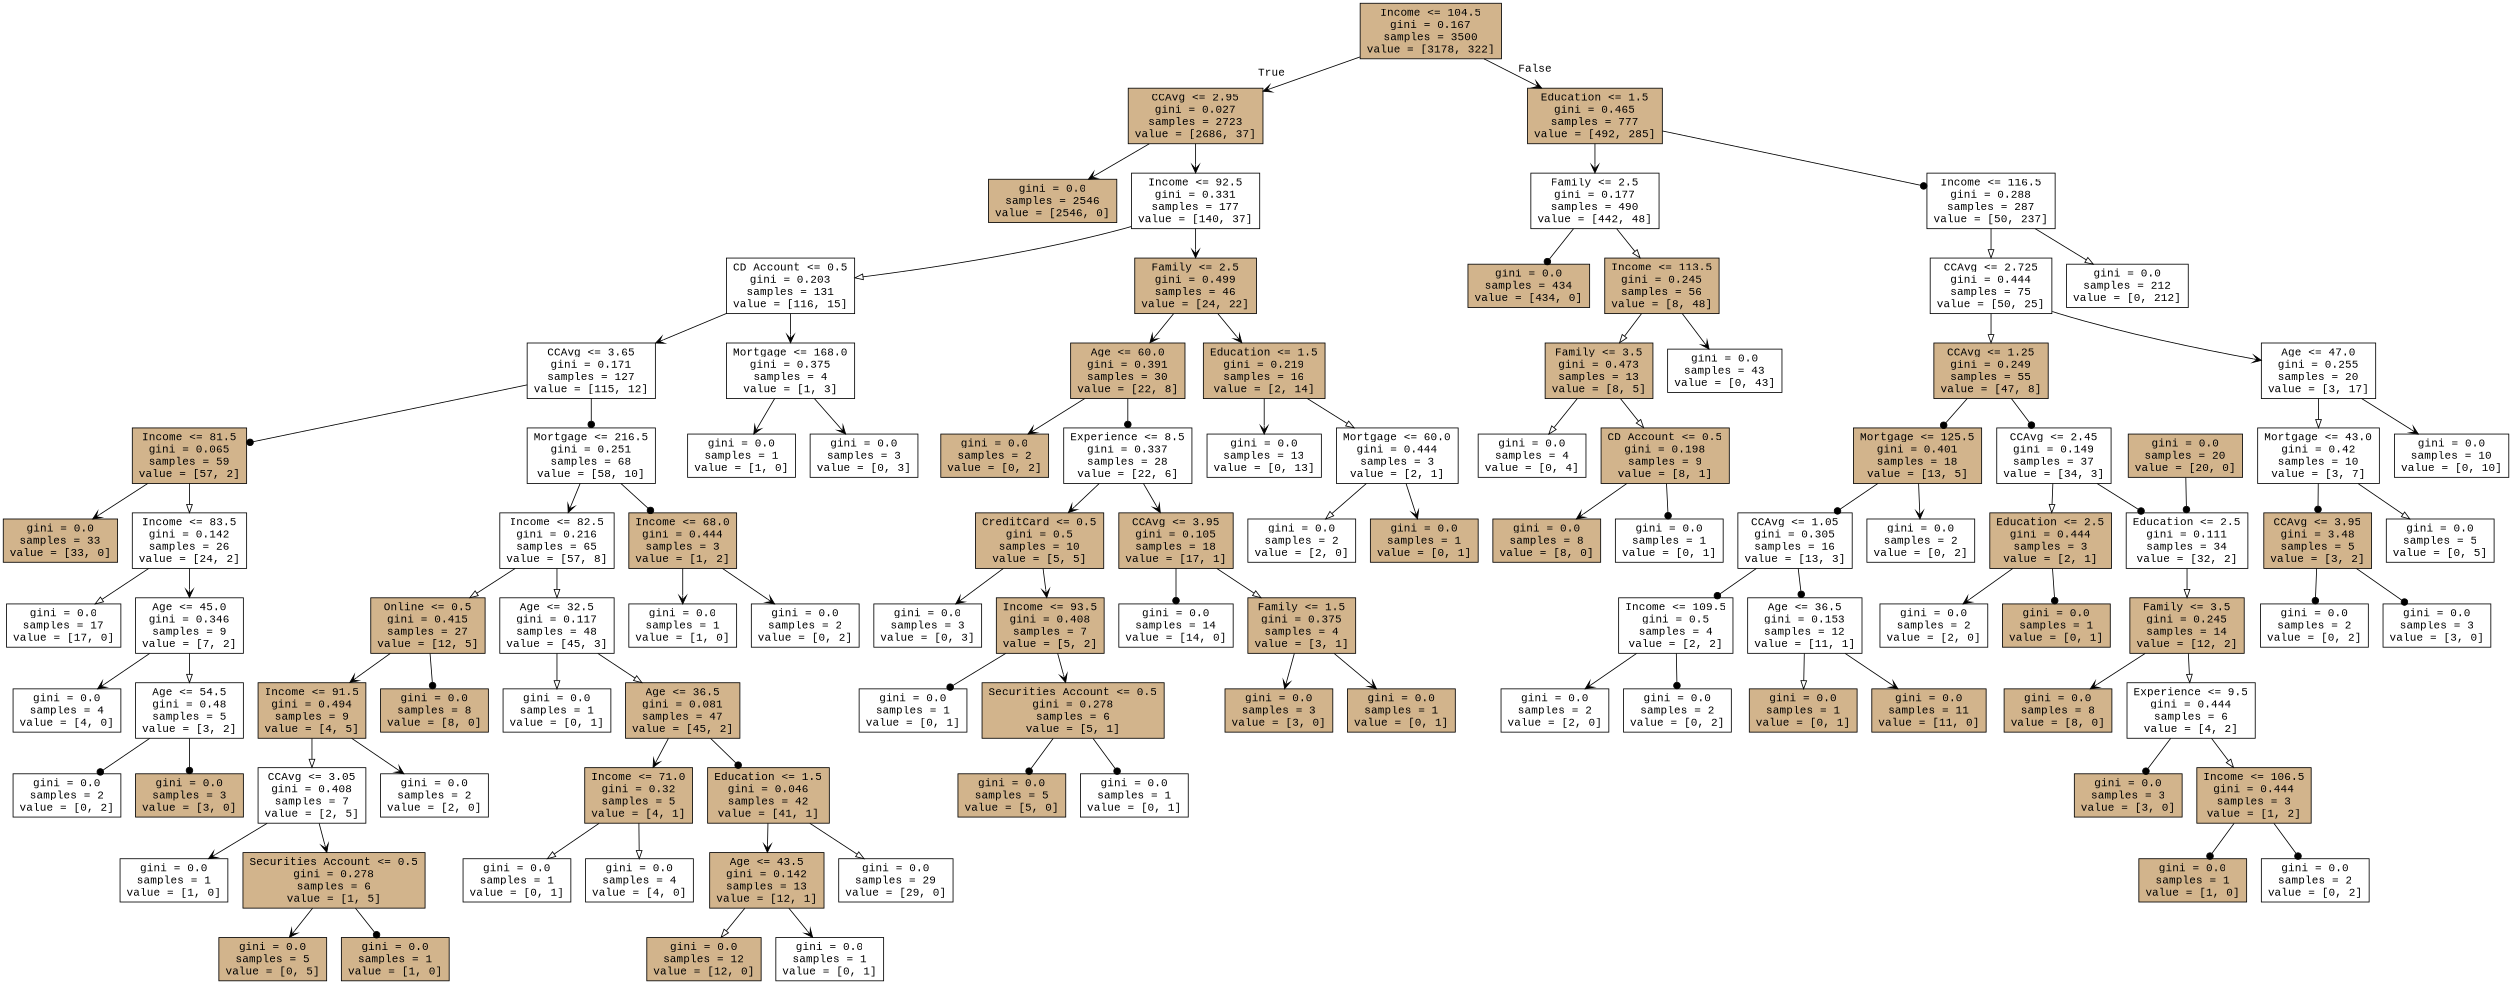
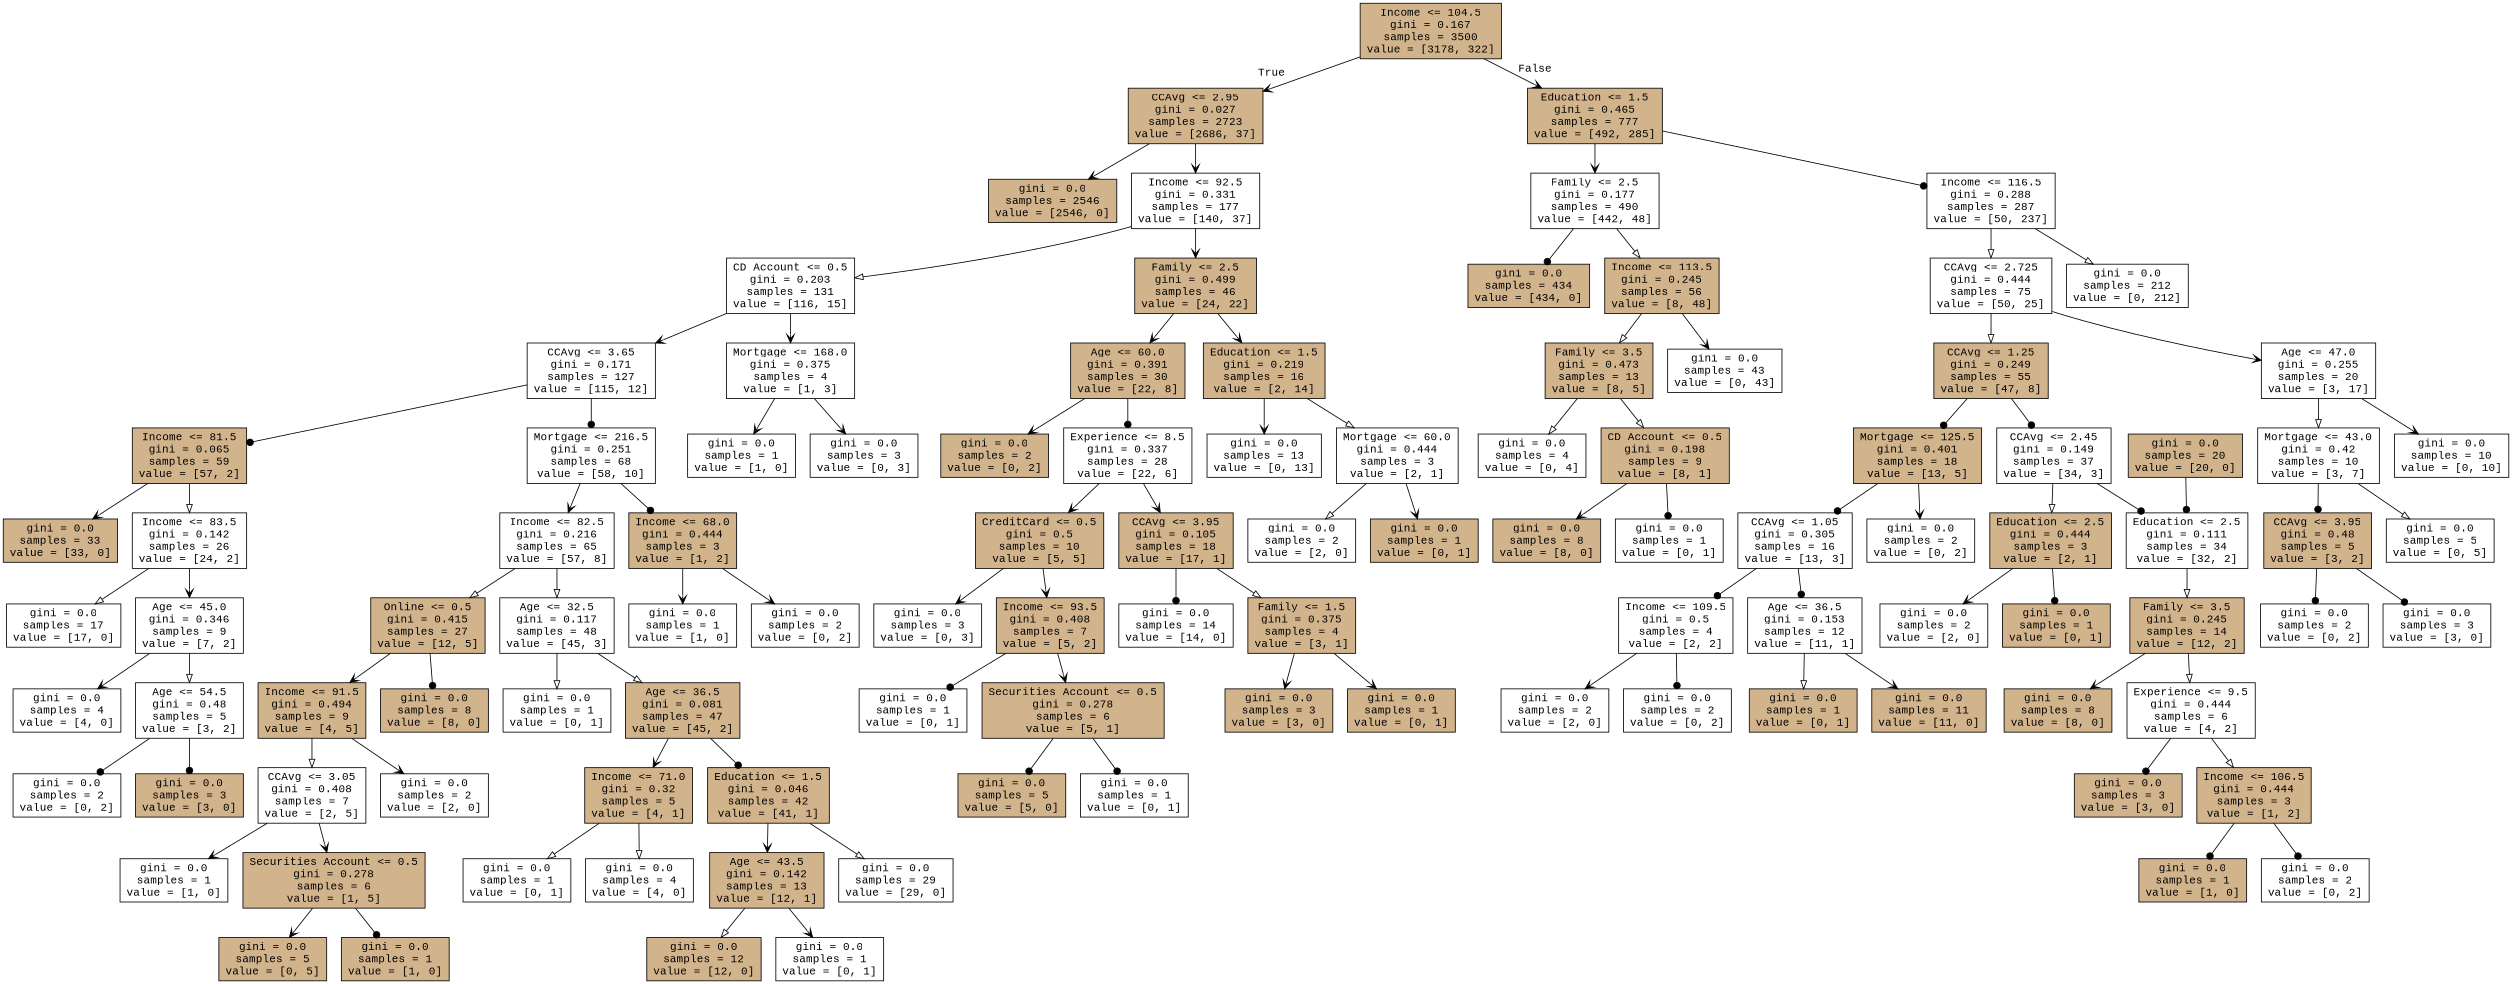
(2318, 541) -> (2318, 541)
